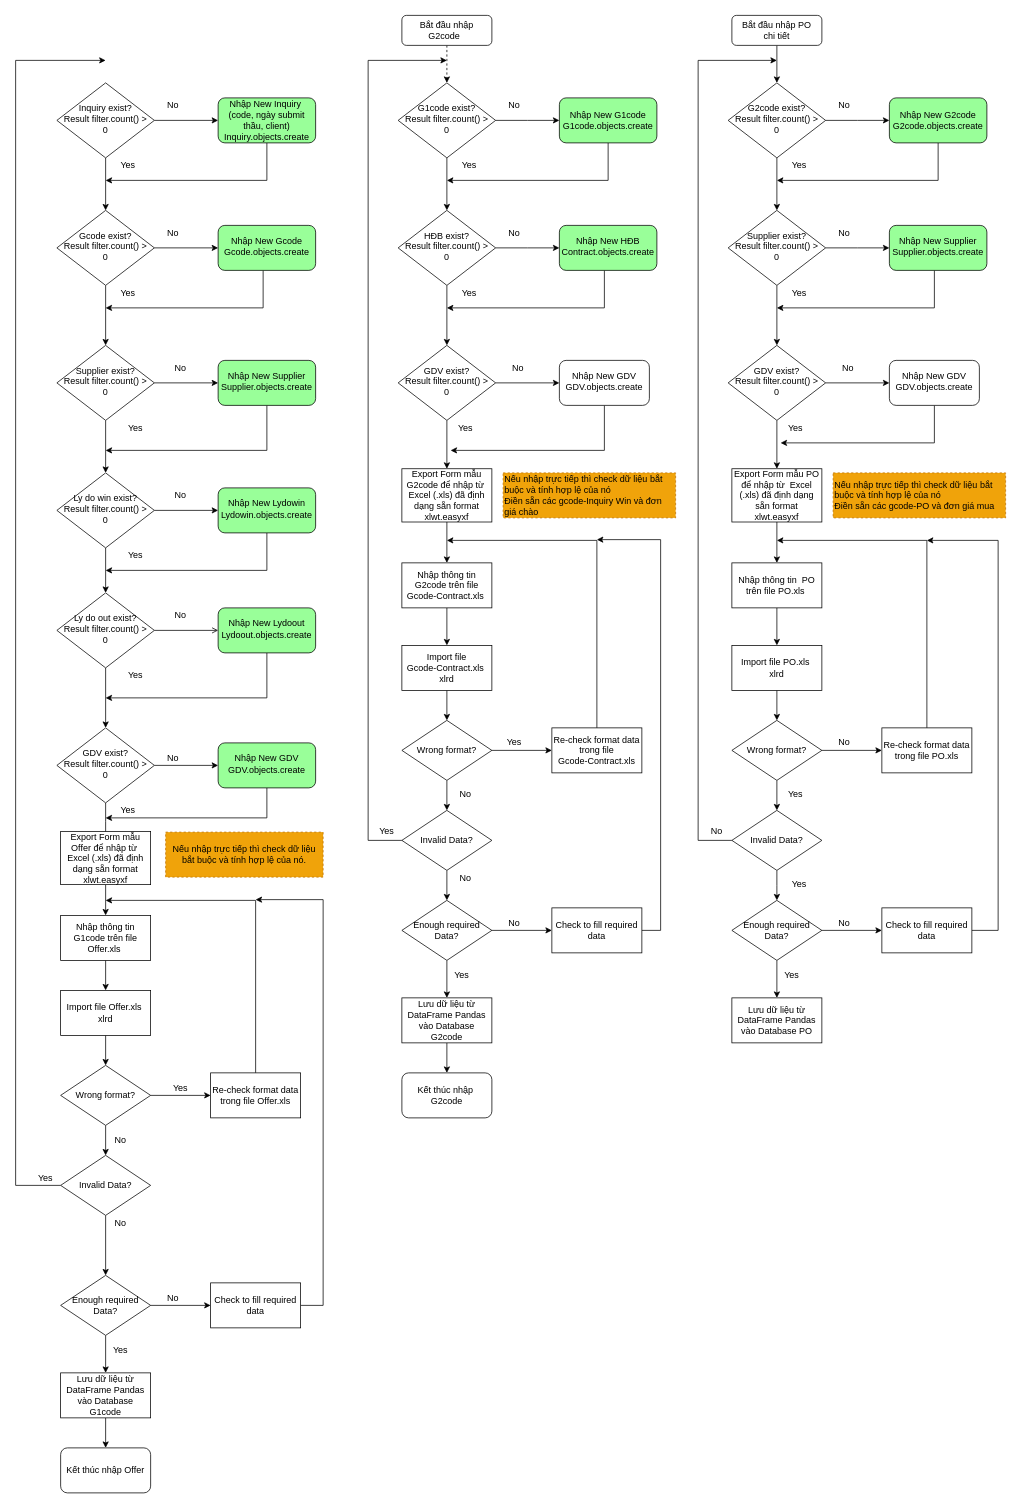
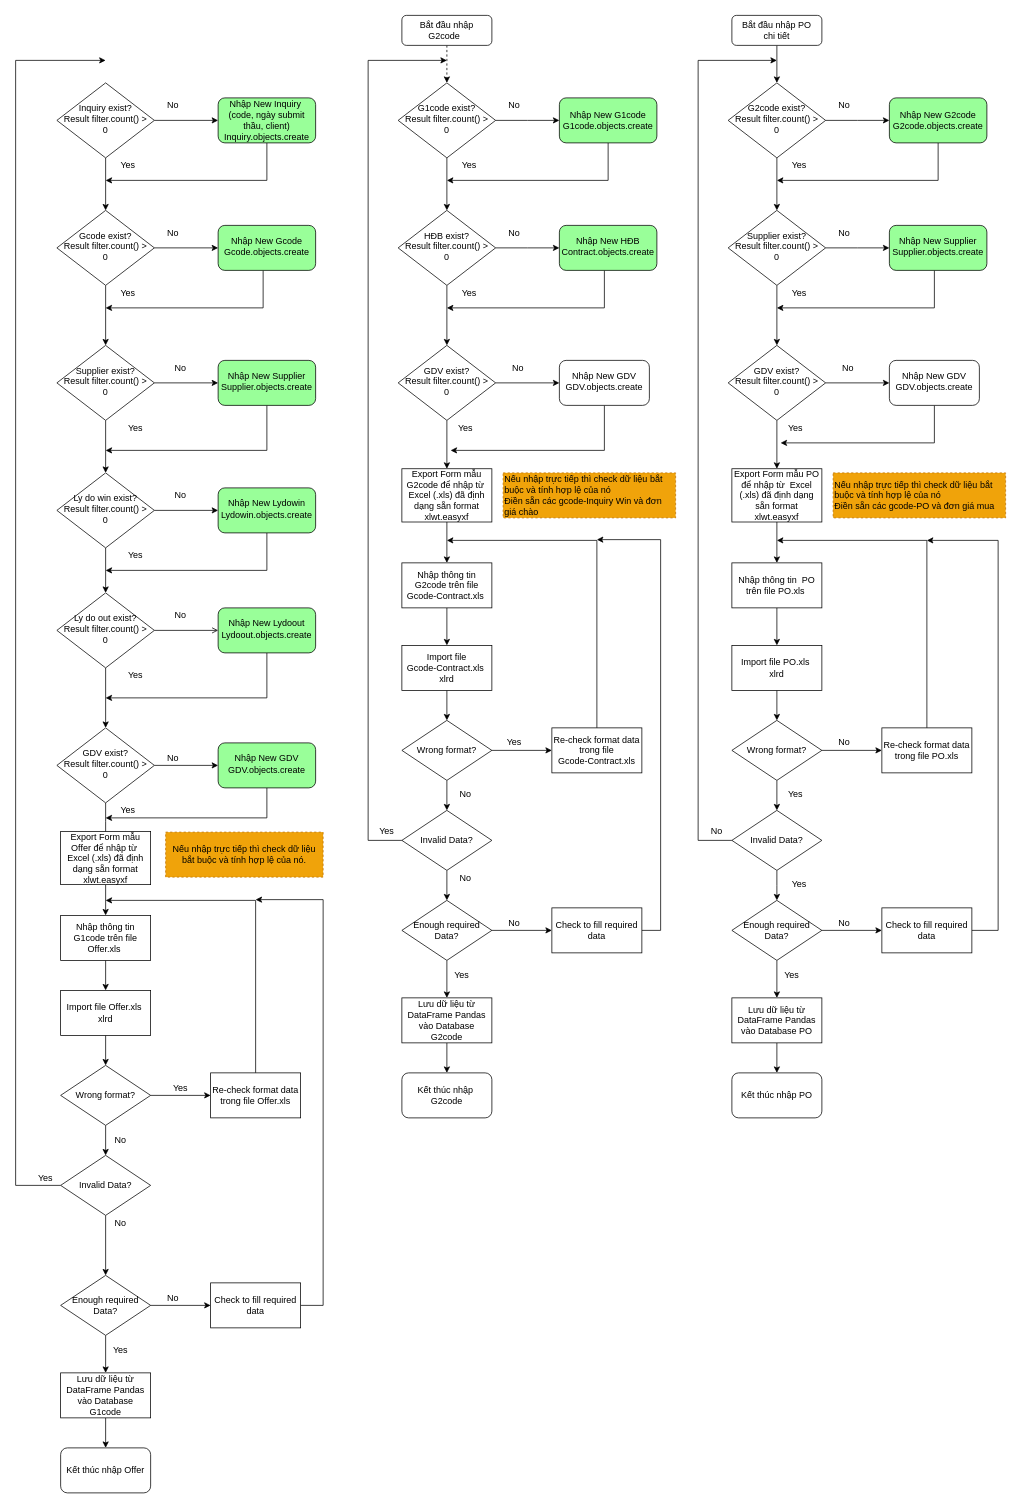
none -> (777, 1066)
none -> (777, 1095)
